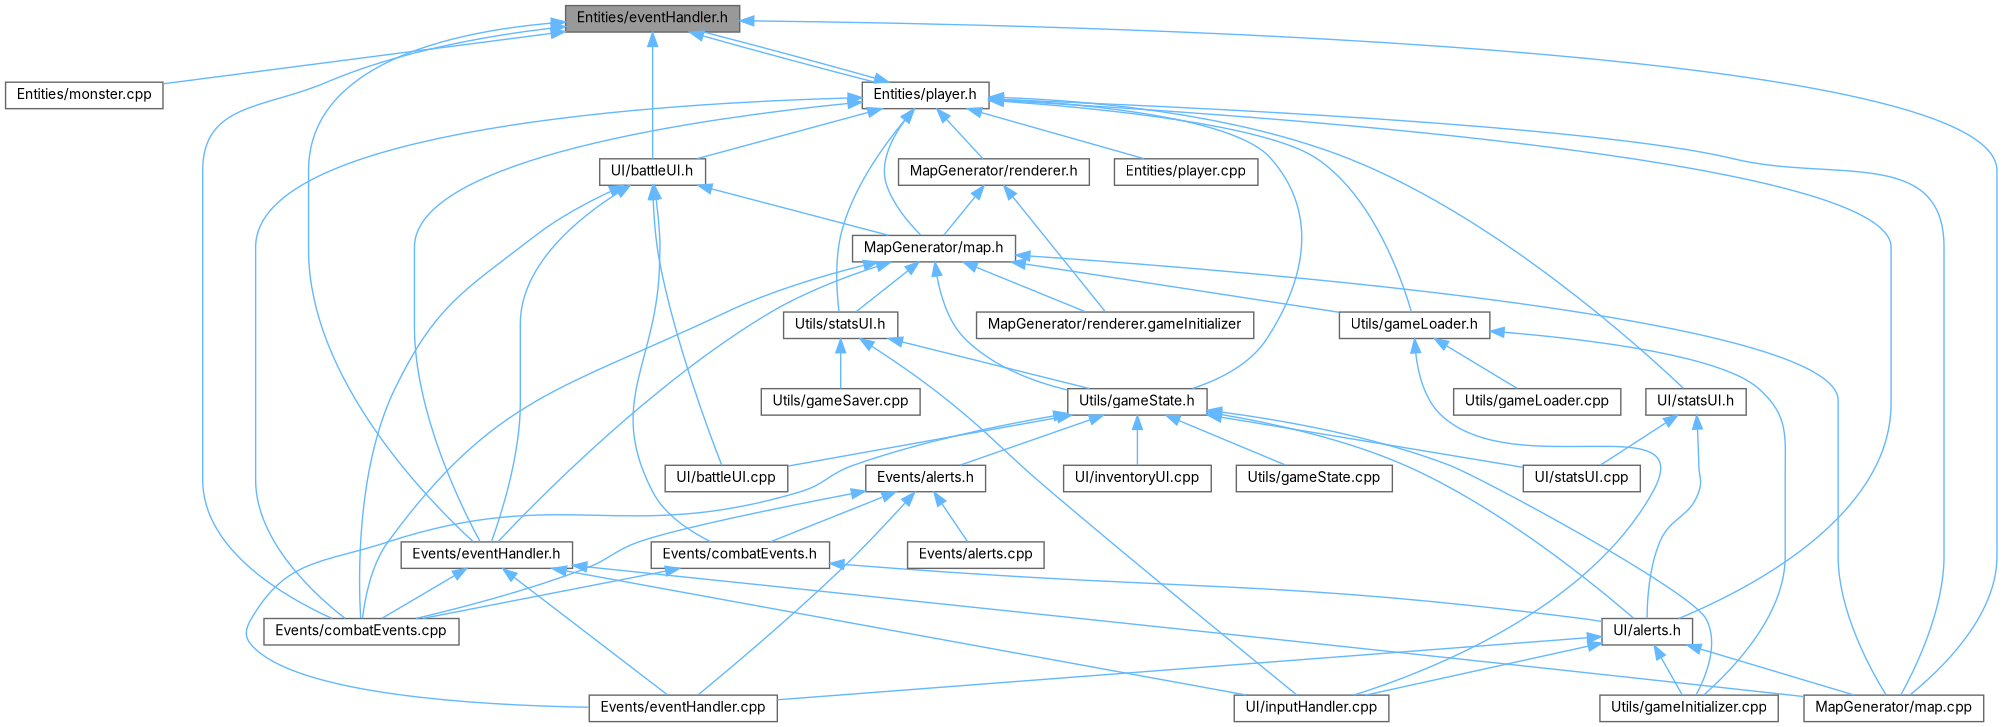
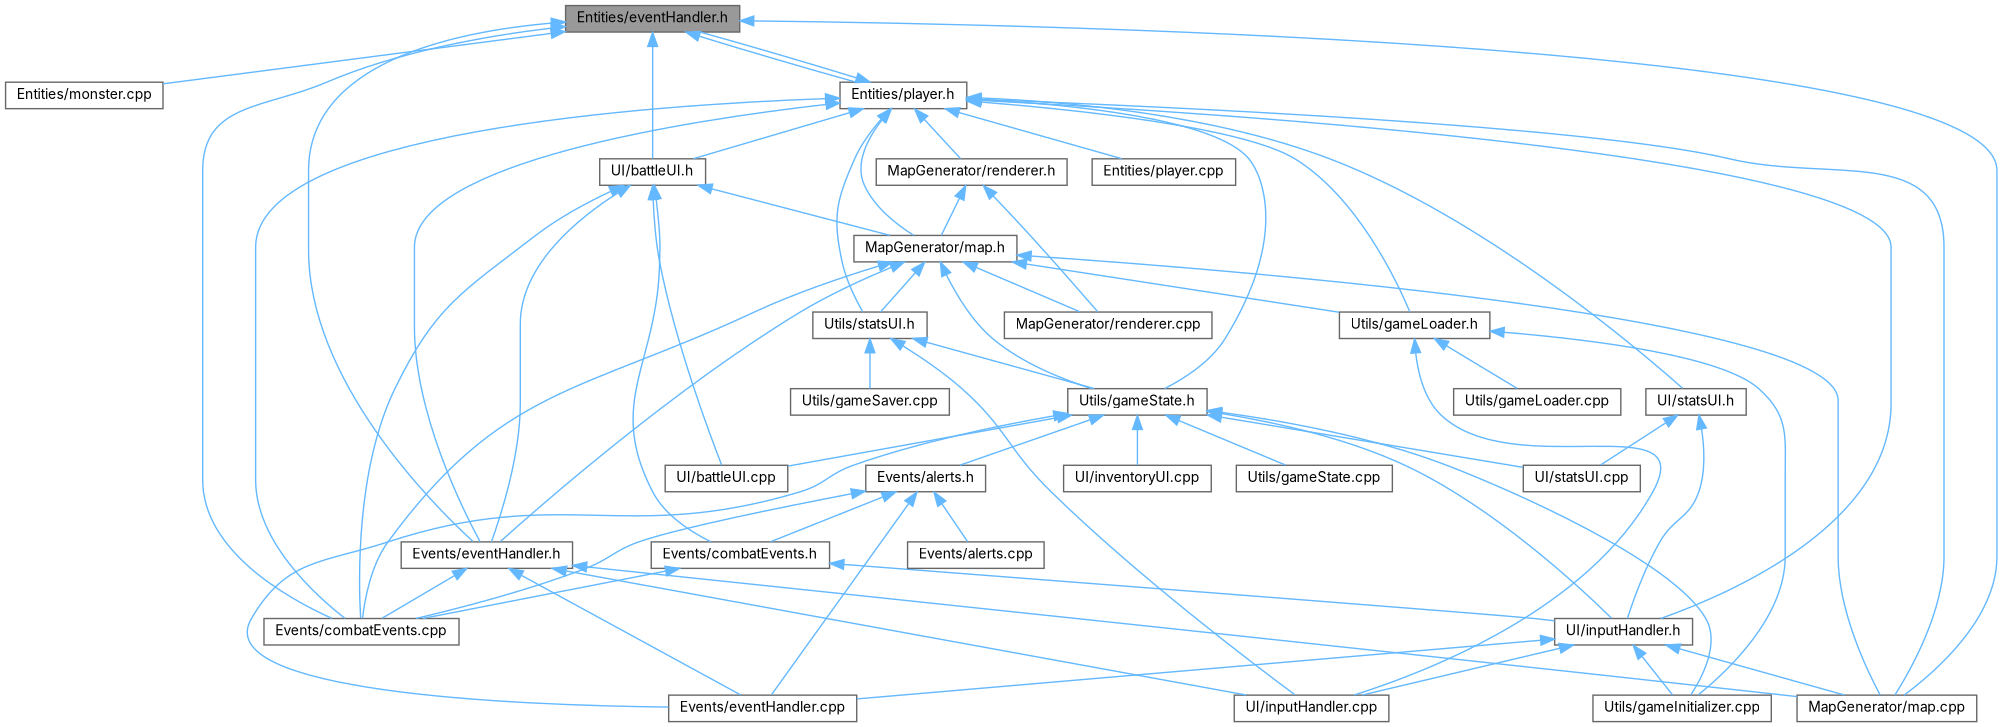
(1115, 325) -> (1108, 325)
(1647, 632) -> (1624, 632)
